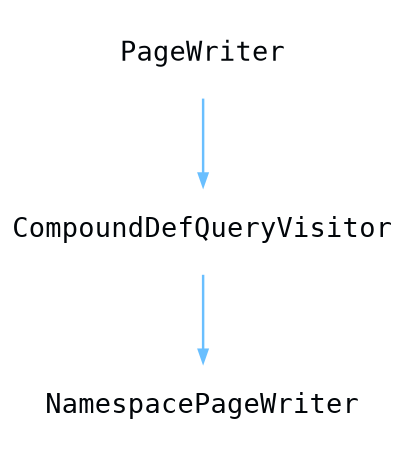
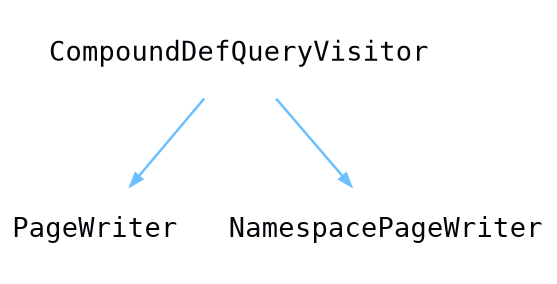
(203, 136) -> (171, 137)
